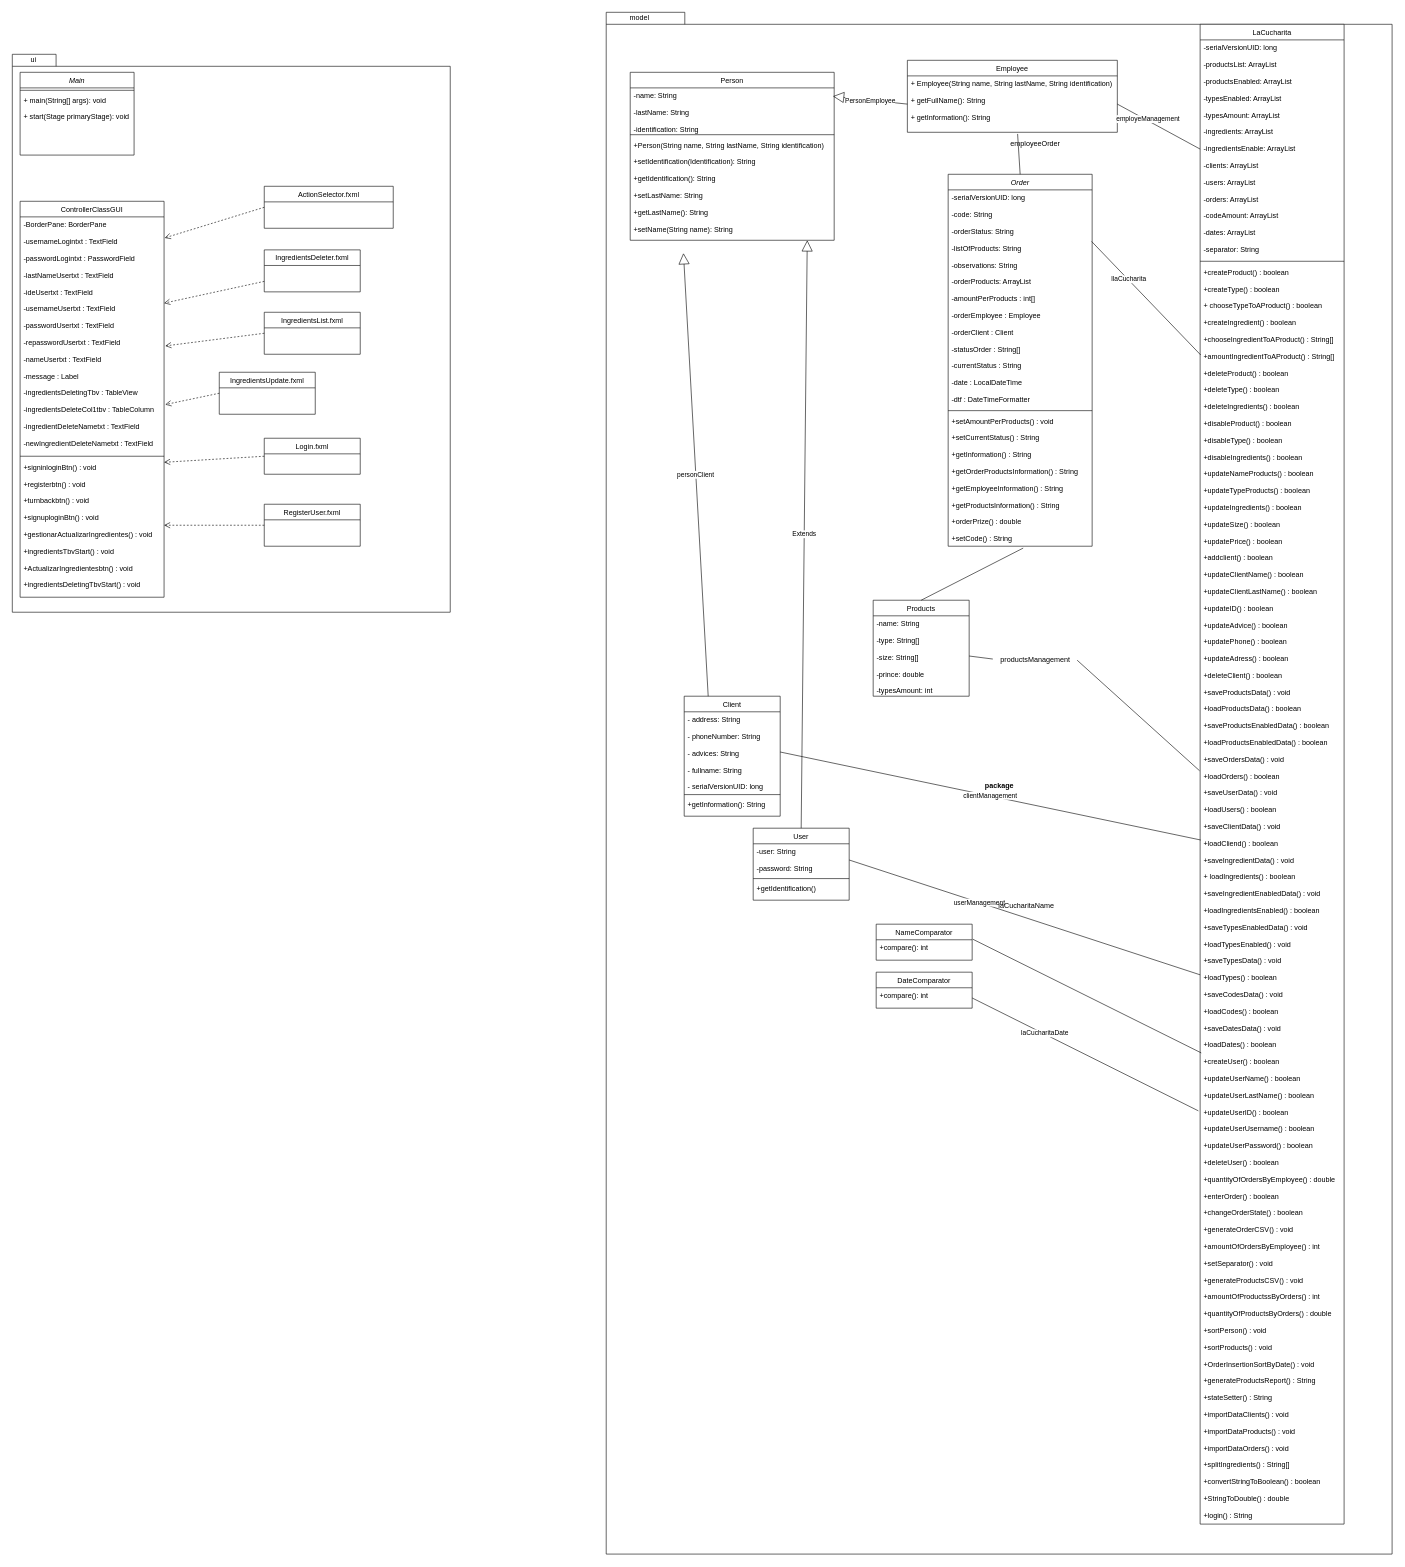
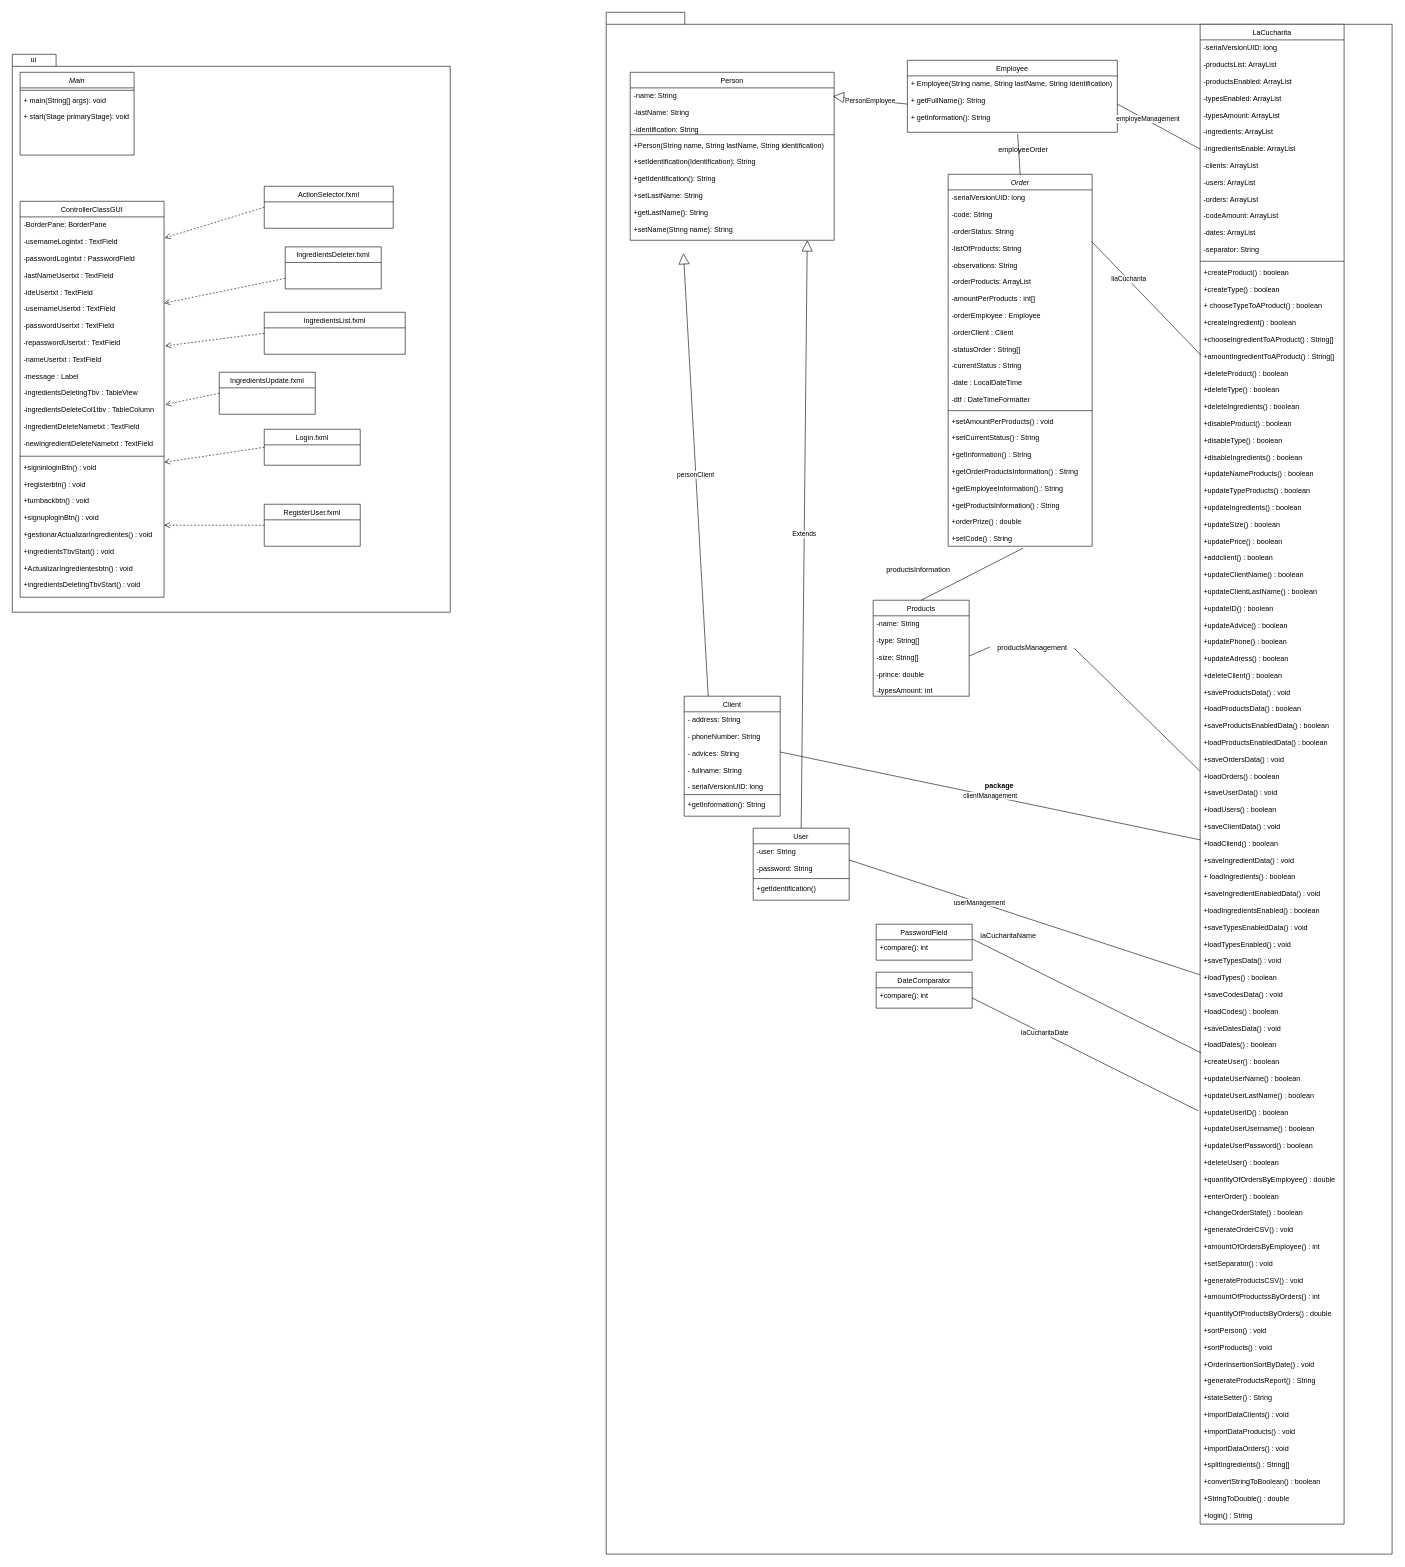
(639, 18) -> none
(1035, 144) -> (1023, 150)
(312, 271) -> (333, 268)
(312, 333) -> (335, 333)
(312, 456) -> (312, 447)
none -> (918, 570)
(1035, 660) -> (1032, 648)
(1026, 906) -> (1008, 936)
(924, 932) -> (924, 932)
